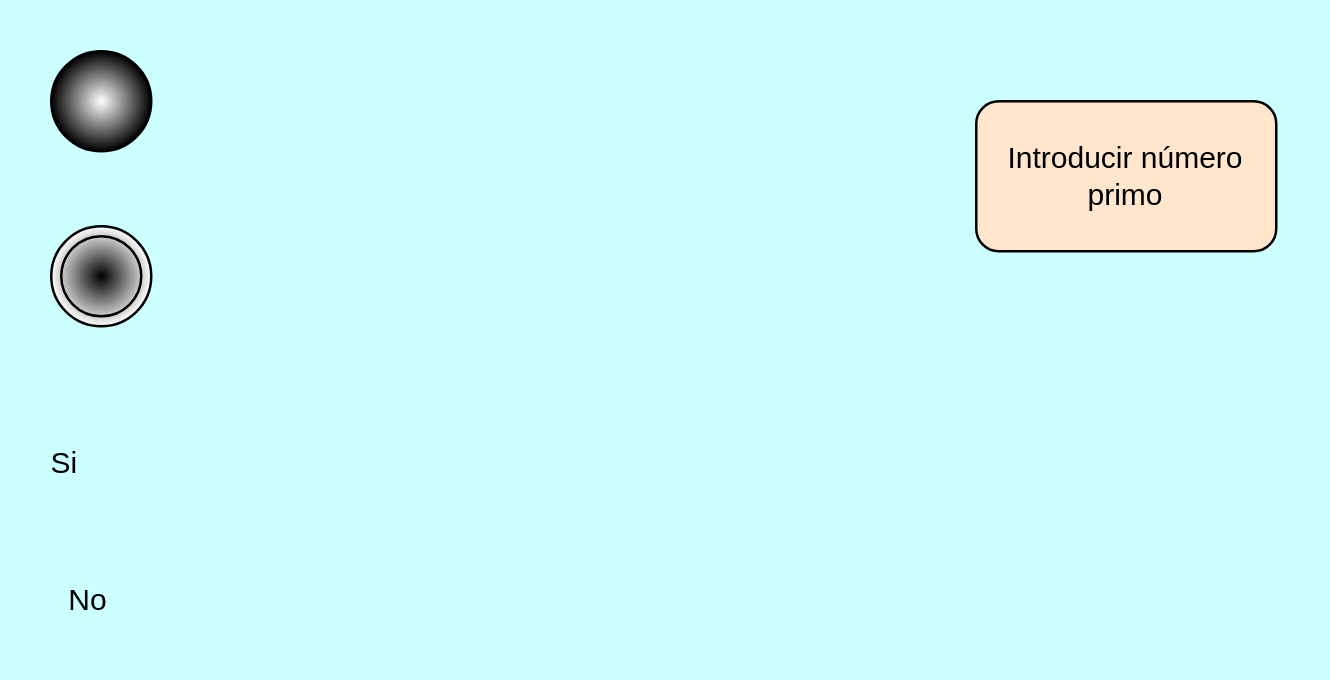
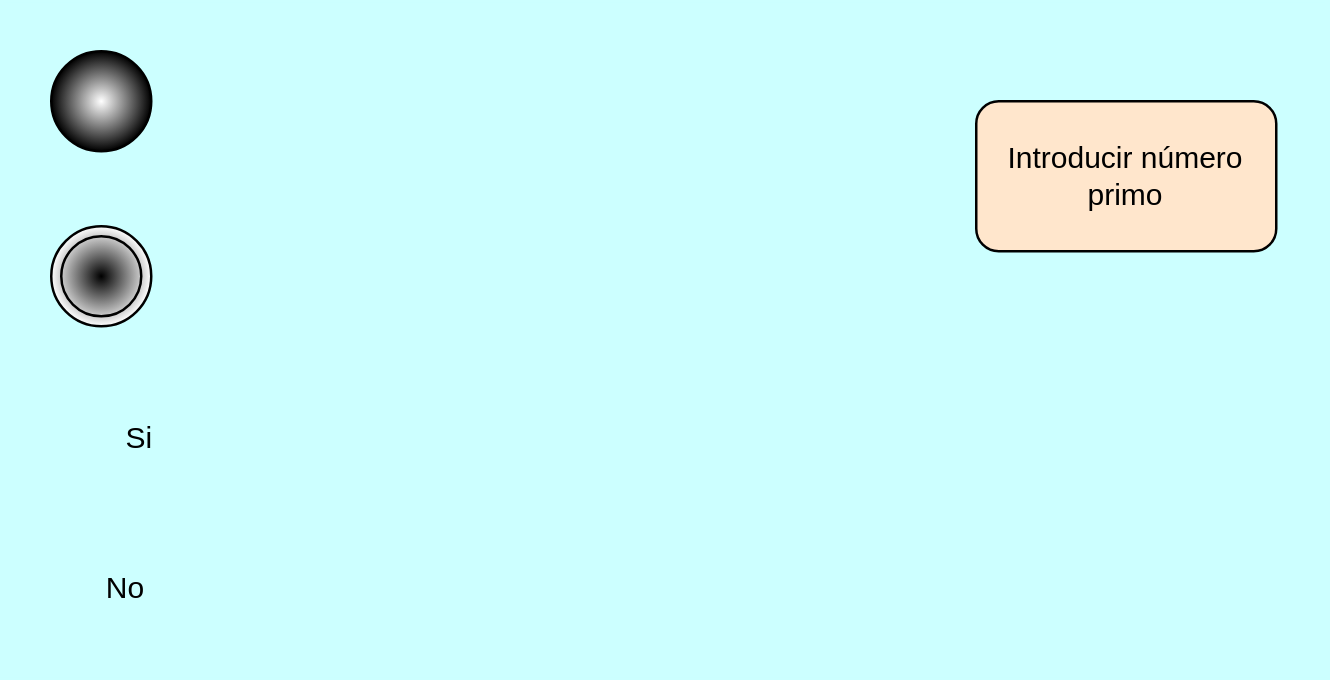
(64, 464) -> (139, 439)
(89, 601) -> (126, 589)
